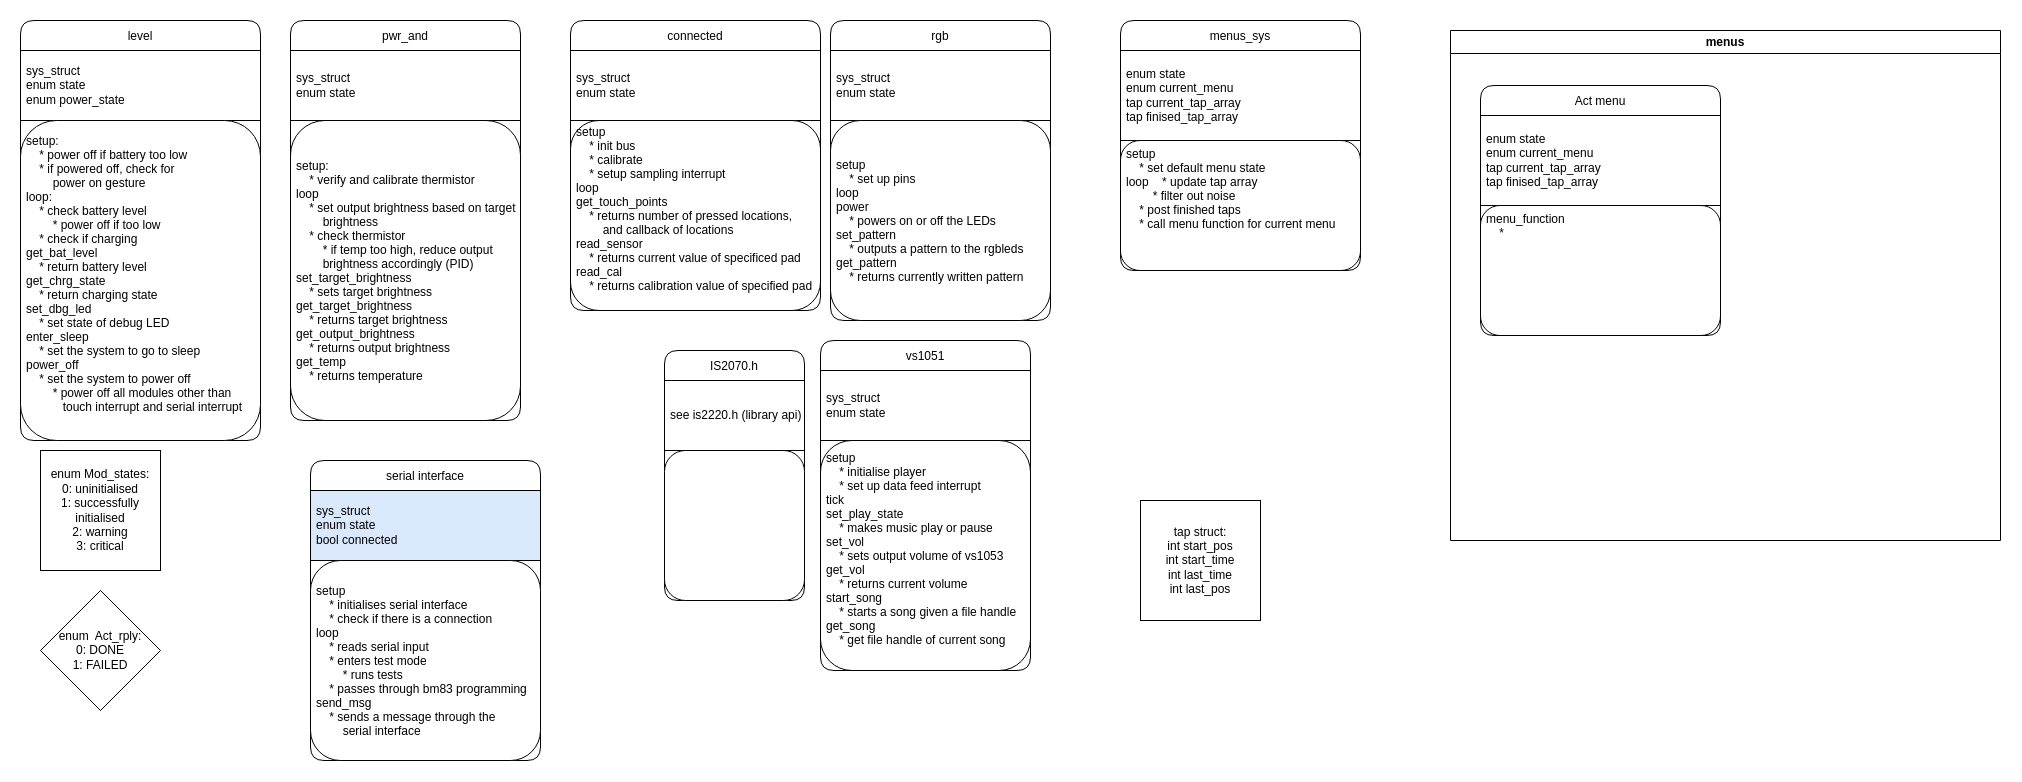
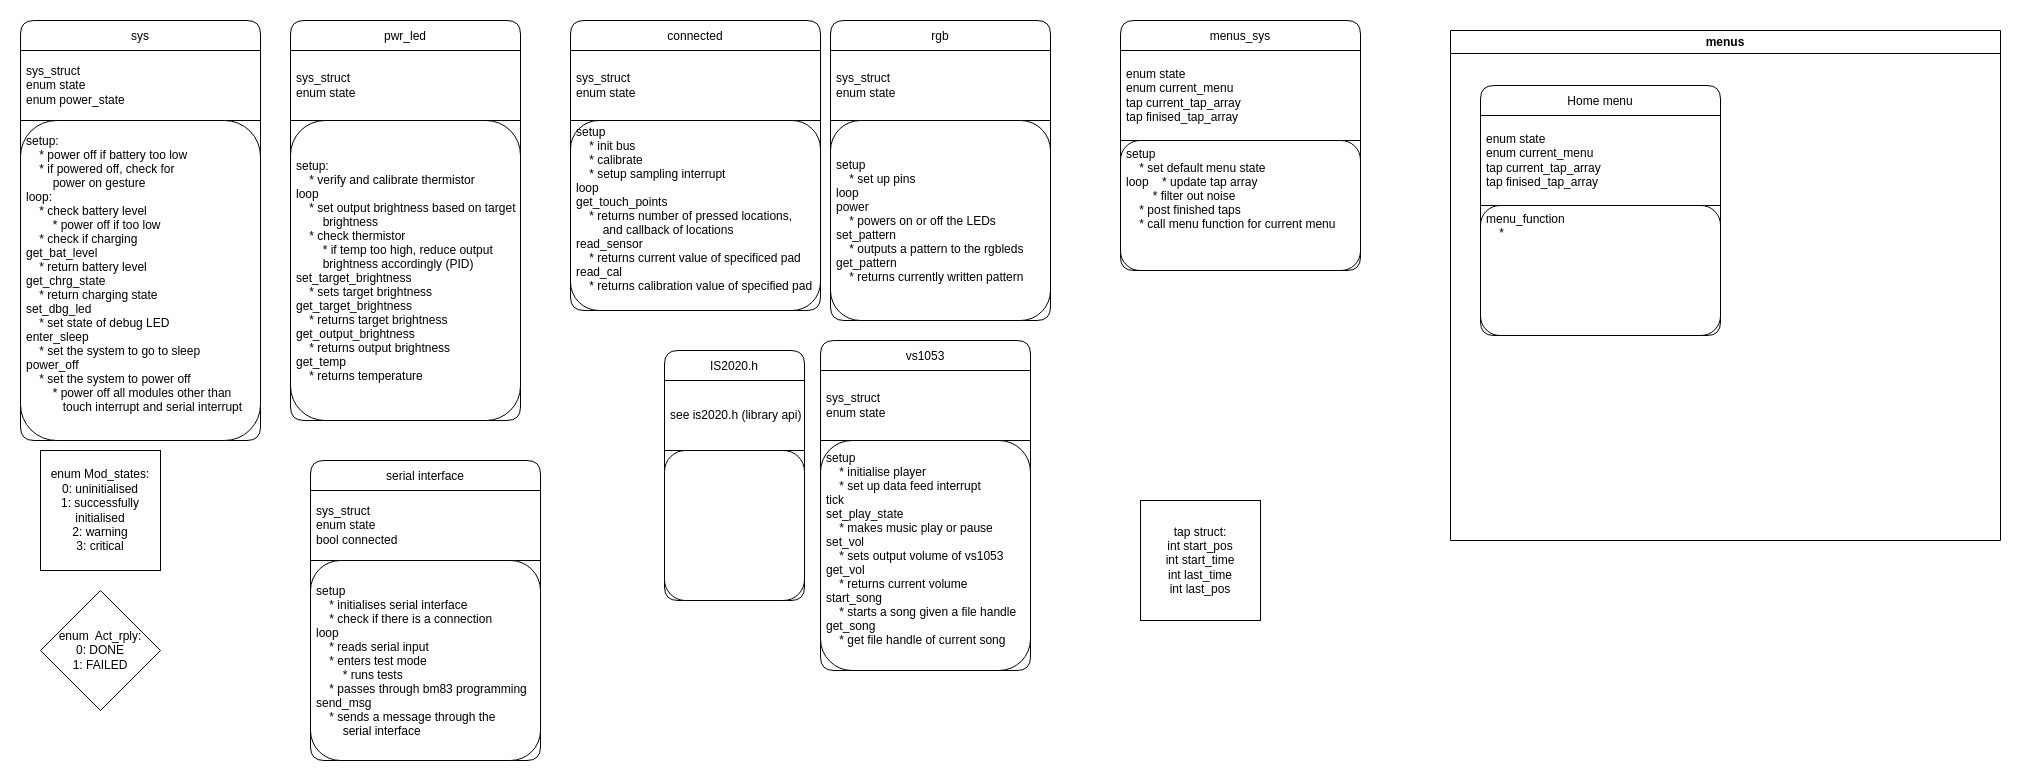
(140, 36) -> (140, 36)
(405, 36) -> (405, 36)
(1600, 101) -> (1600, 101)
(925, 356) -> (925, 356)
(734, 366) -> (734, 366)
(738, 416) -> (738, 416)
(426, 526) -> (426, 526)
